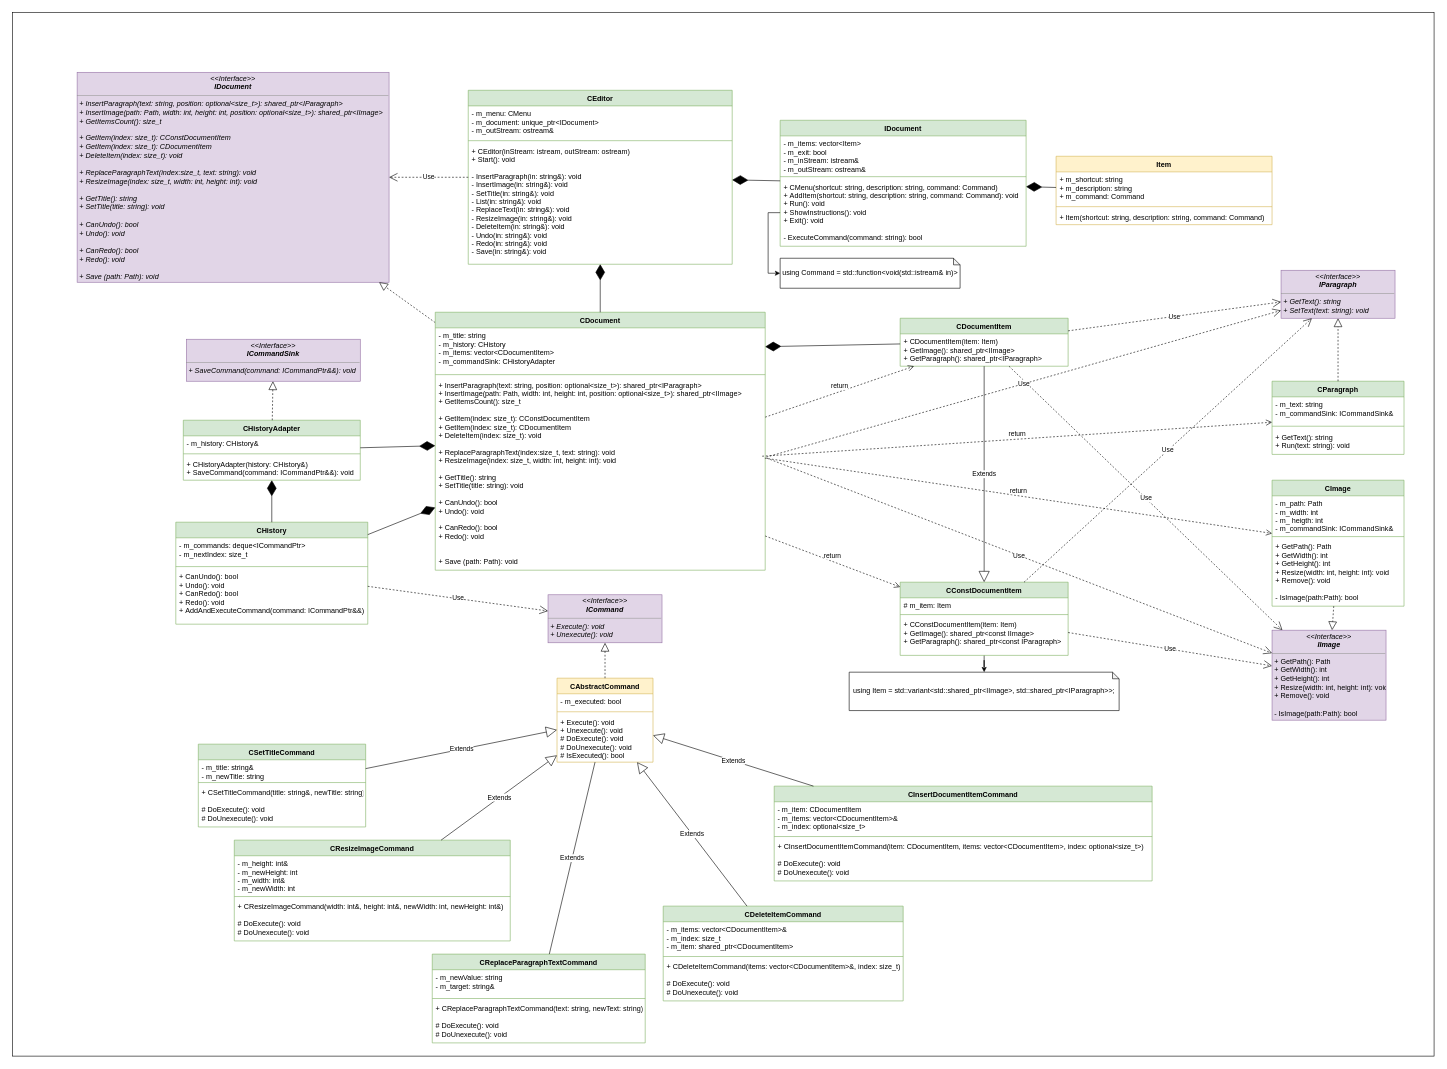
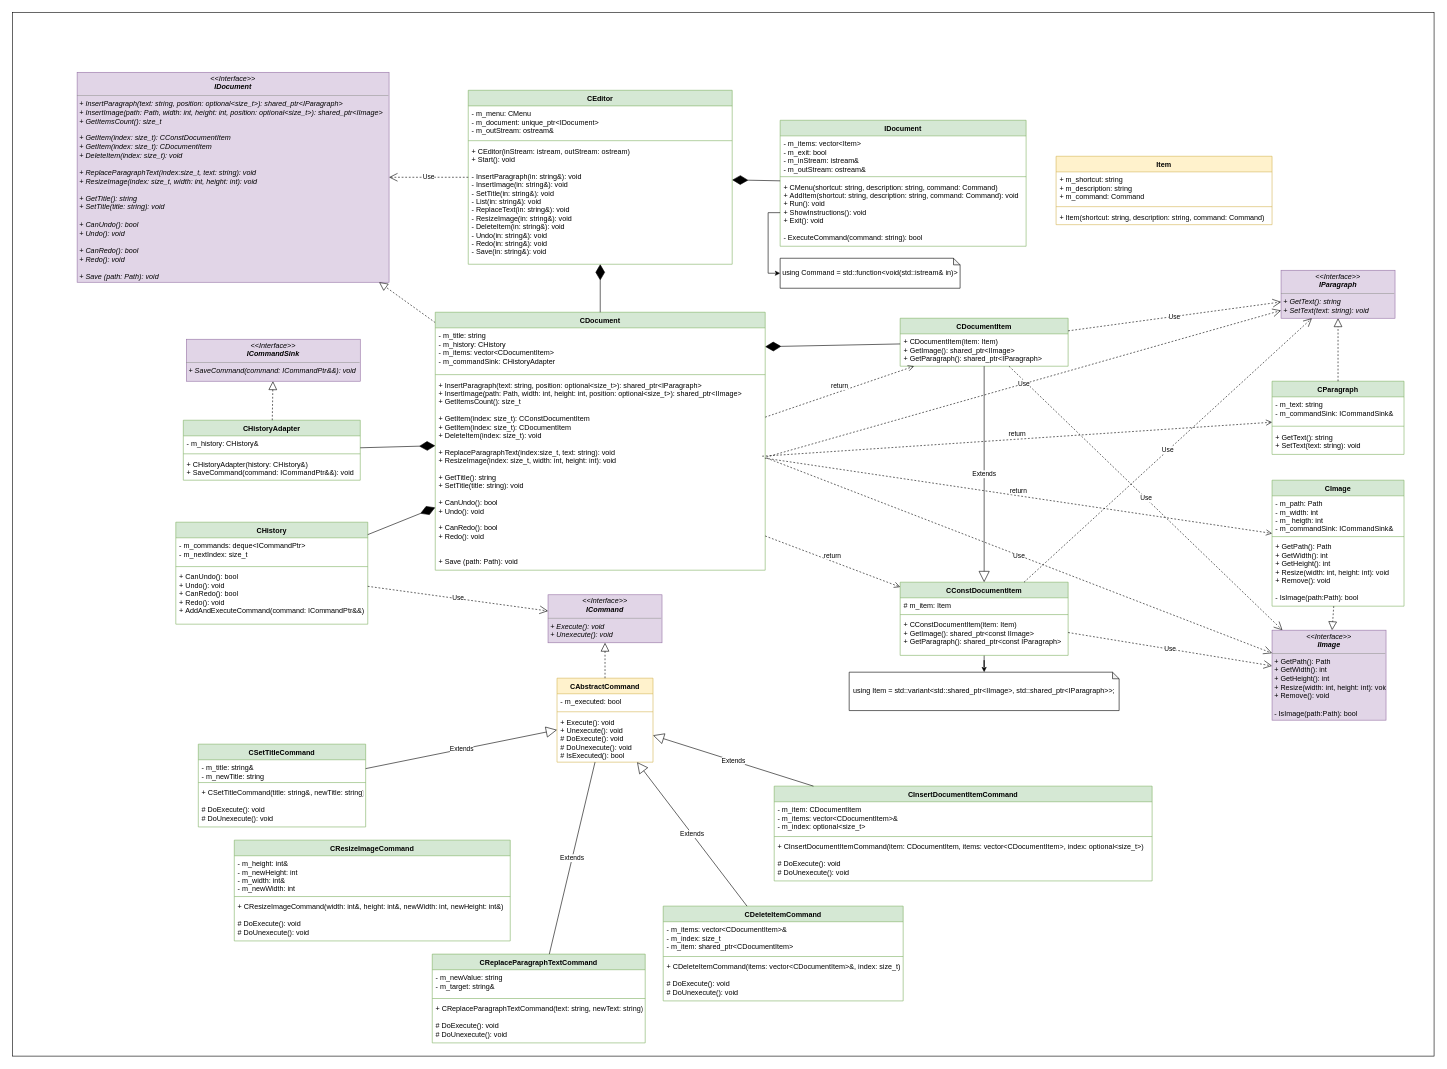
(1048, 187) -> none
(1311, 437) -> (1311, 437)
(272, 497) -> none
(495, 801) -> none
